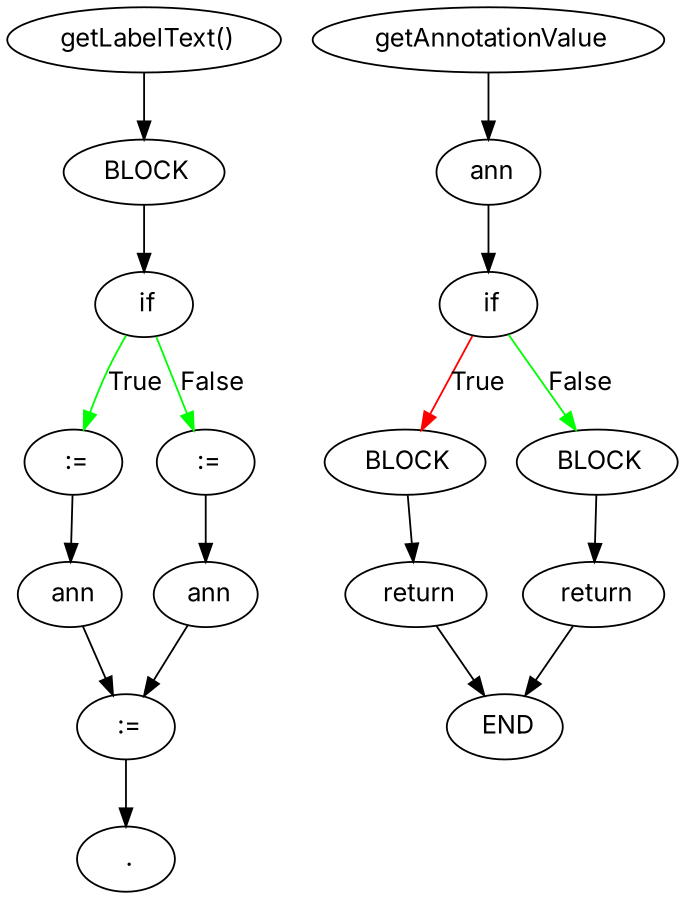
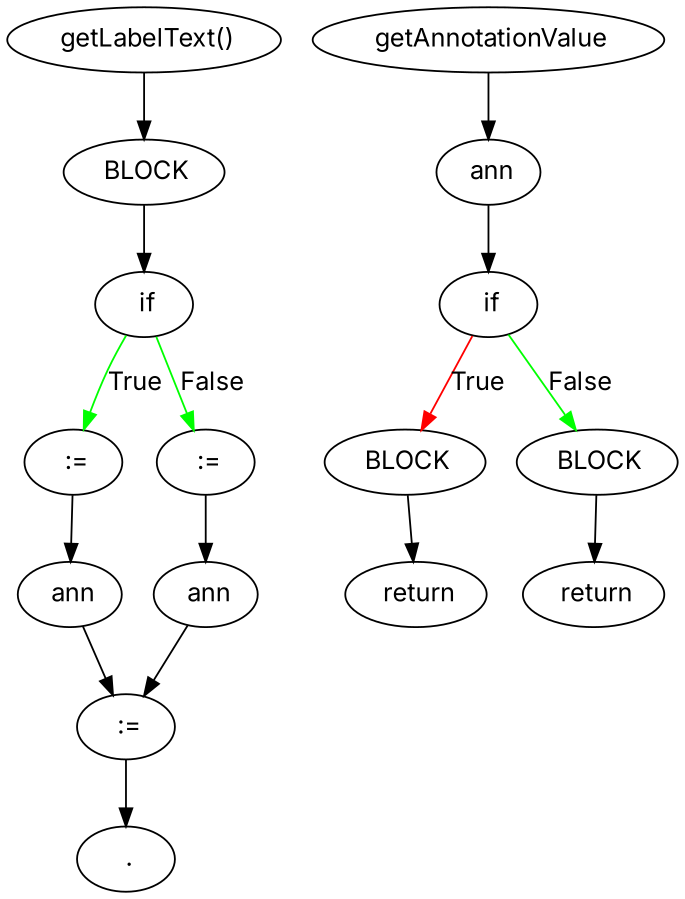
(505, 727) -> none
